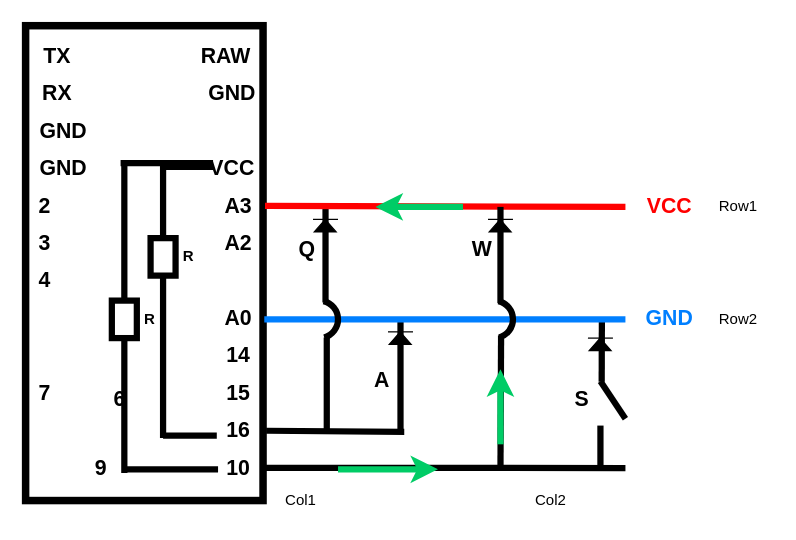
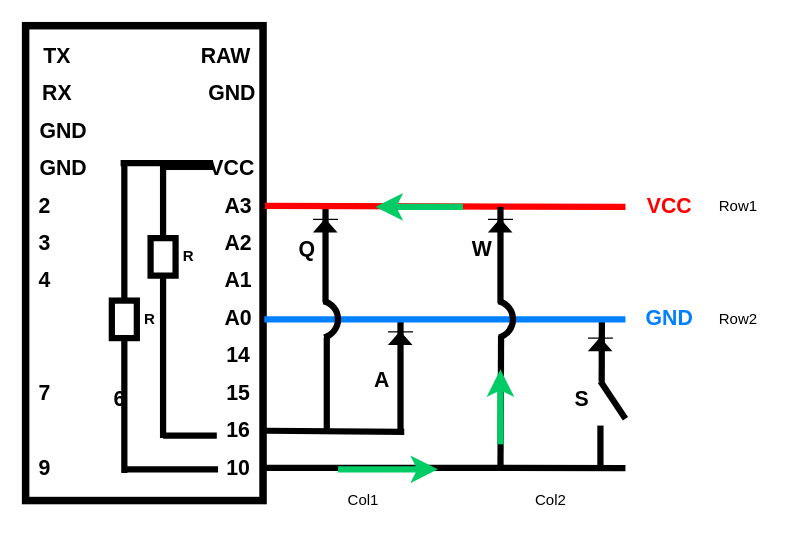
none -> (238, 282)
(101, 469) -> (44, 469)
(301, 501) -> (363, 501)
